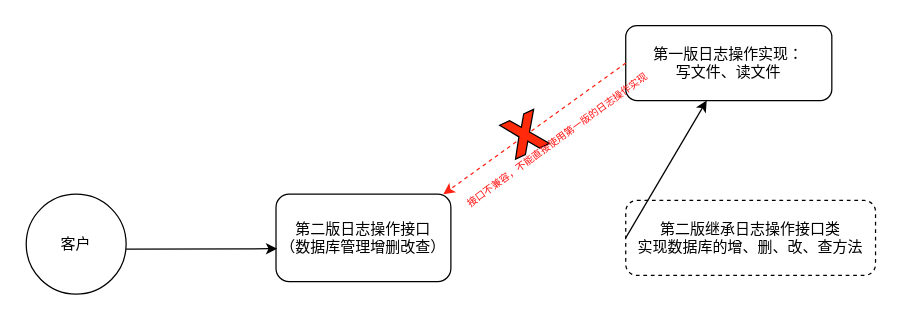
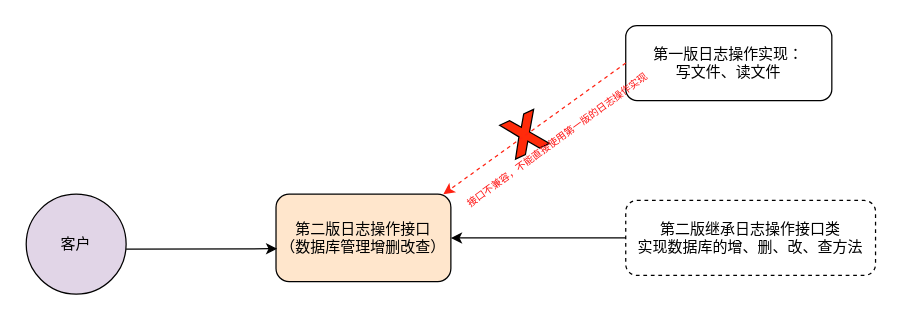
(664, 173) -> (543, 238)
(363, 238) -> (363, 238)
(76, 244) -> (76, 244)
